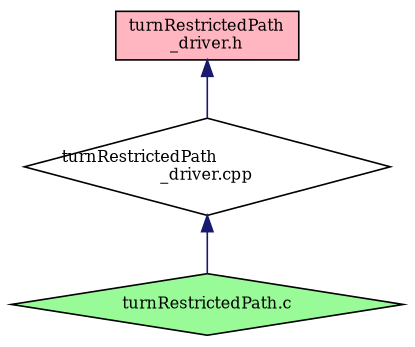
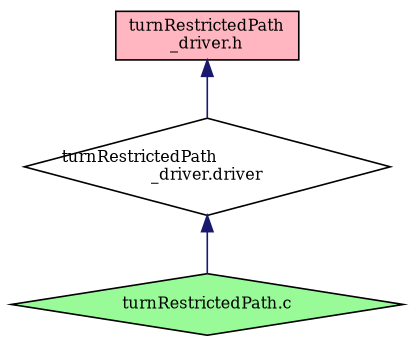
(207, 167) -> (207, 167)
